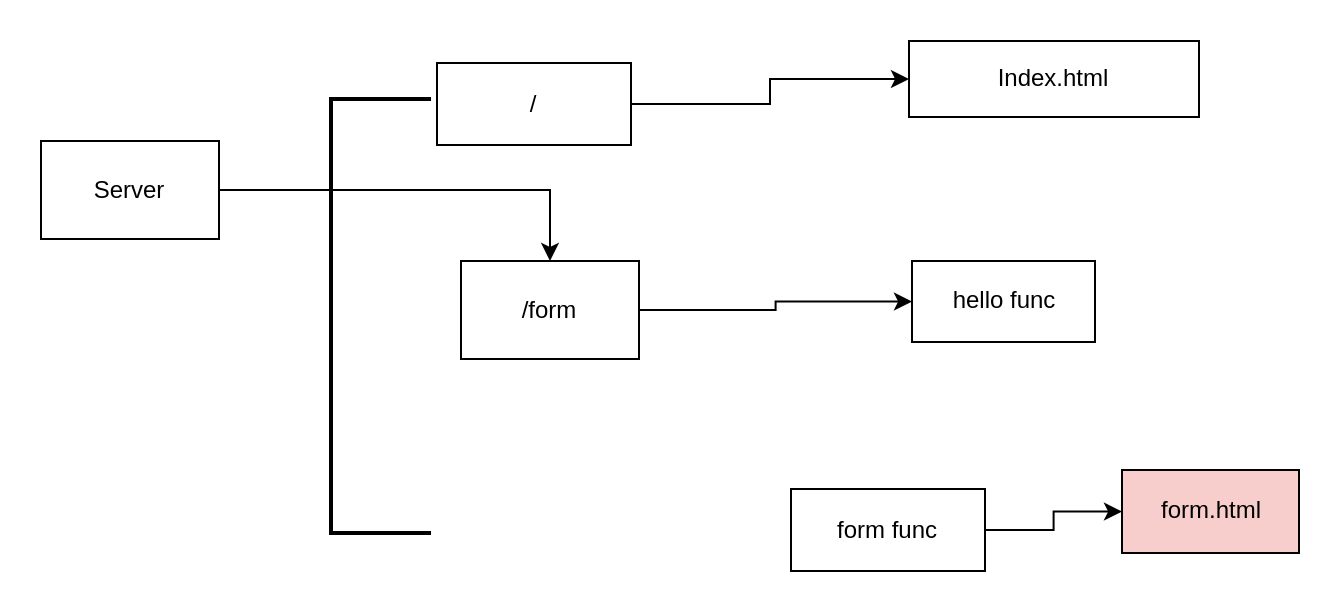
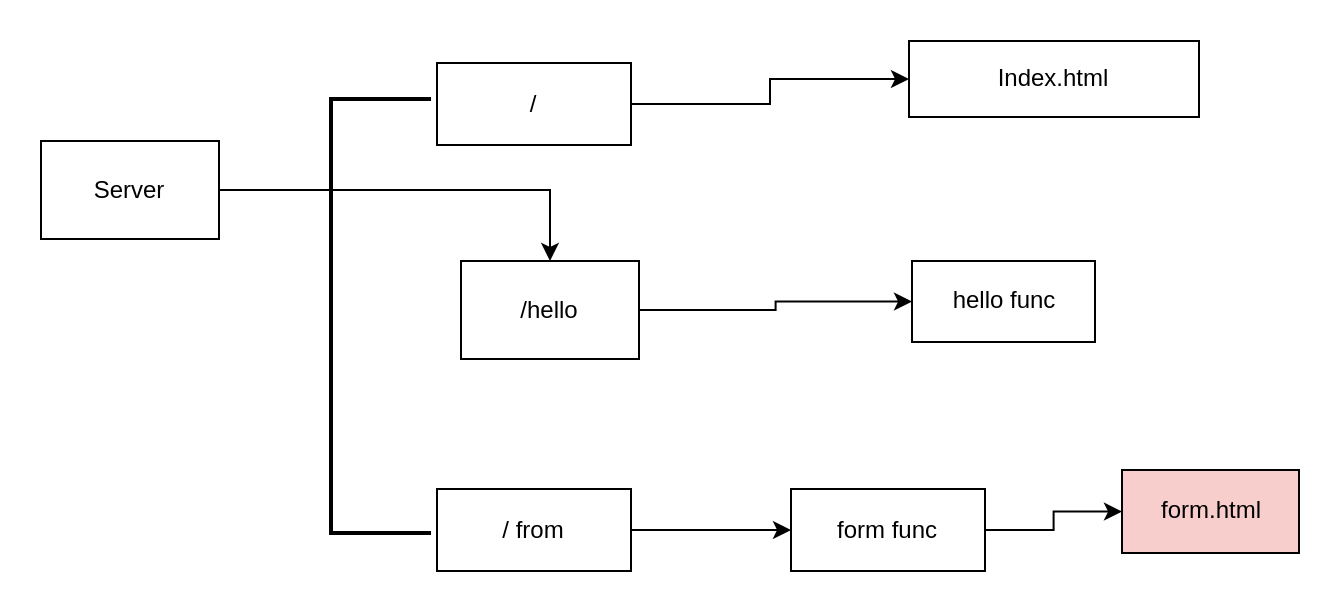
(550, 311) -> (550, 311)
none -> (534, 530)
none -> (704, 530)
